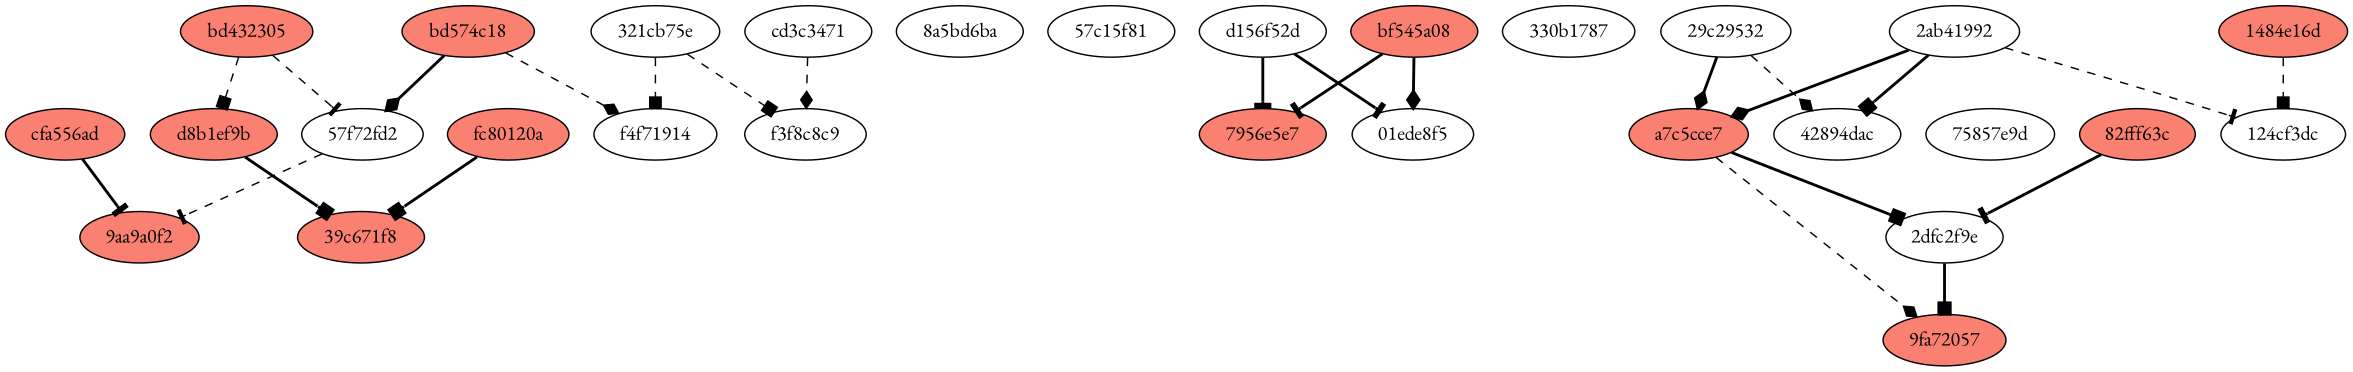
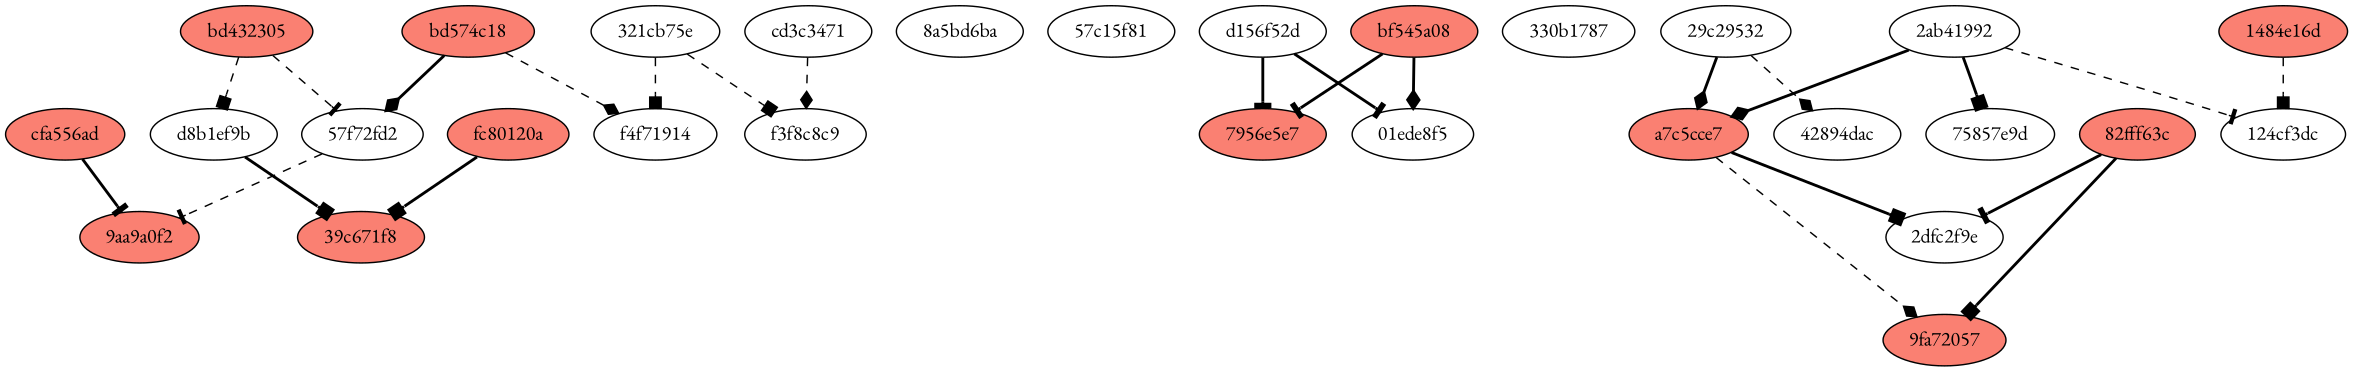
(1901, 78) -> (1970, 76)
(214, 134) -> (214, 134)
(1945, 282) -> (2046, 232)
